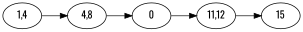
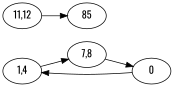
(87, 16) -> (87, 55)
(180, 16) -> (91, 74)
(281, 16) -> (87, 16)
